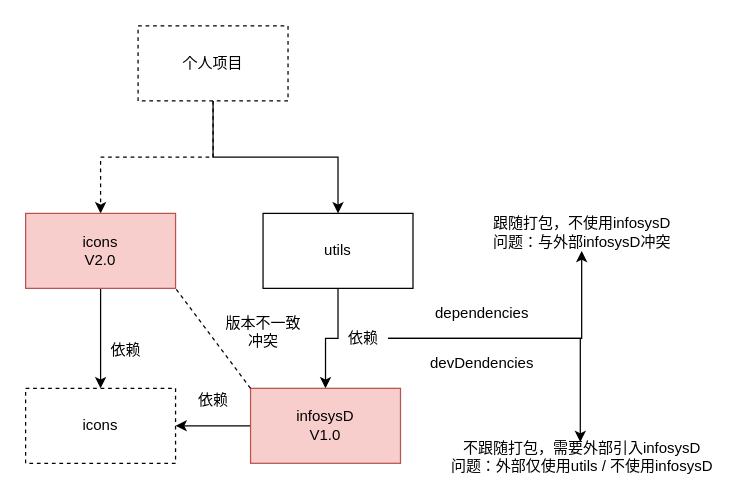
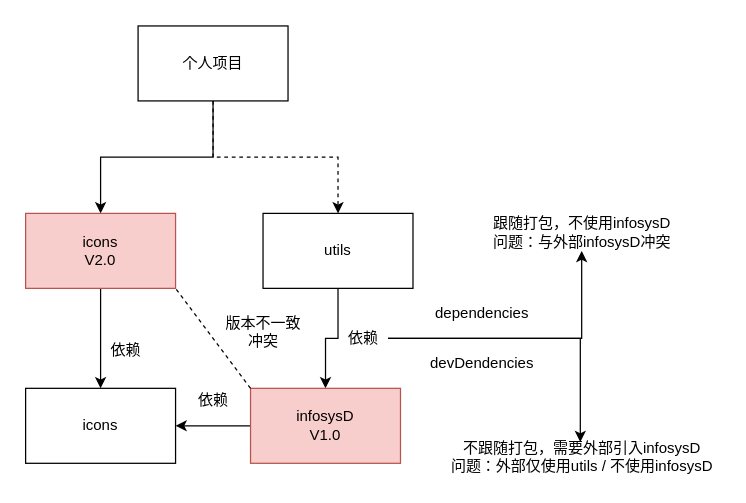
(213, 63) -> (213, 63)
(133, 157) -> (133, 157)
(298, 157) -> (298, 157)
(101, 426) -> (101, 426)
